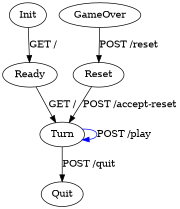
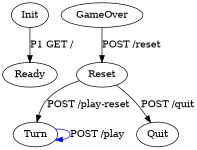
(43, 45) -> (52, 45)
(44, 102) -> none
(130, 105) -> (89, 105)
(62, 161) -> (133, 100)
